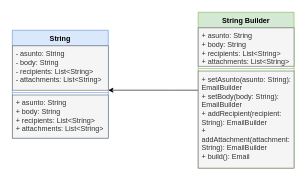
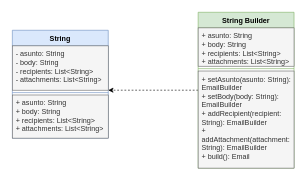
(154, 90) -> (154, 90)
